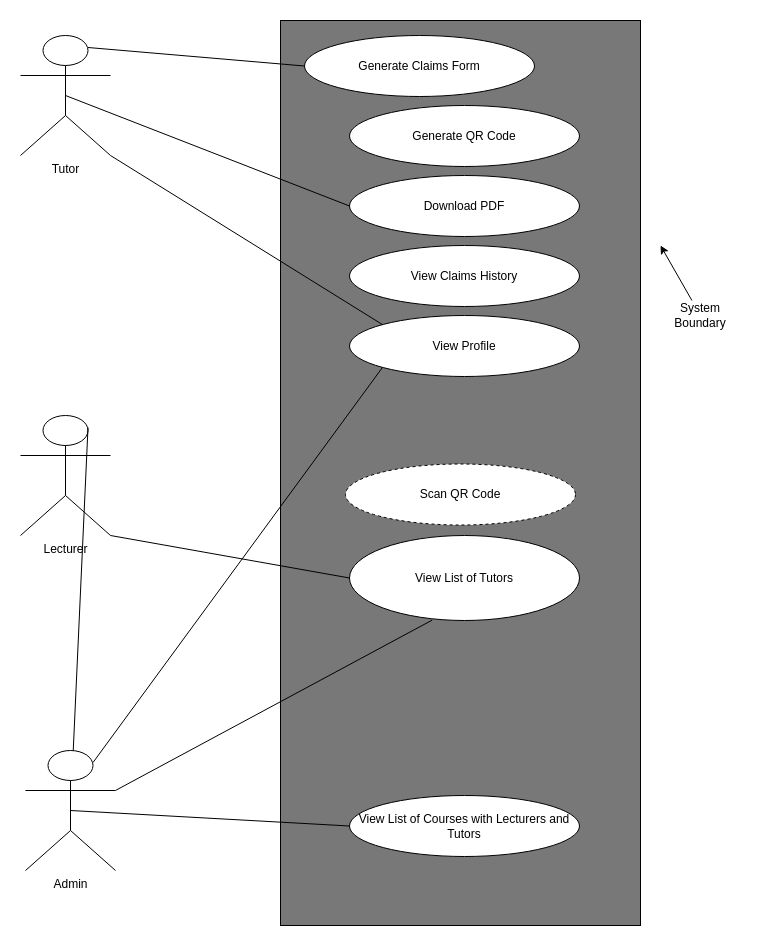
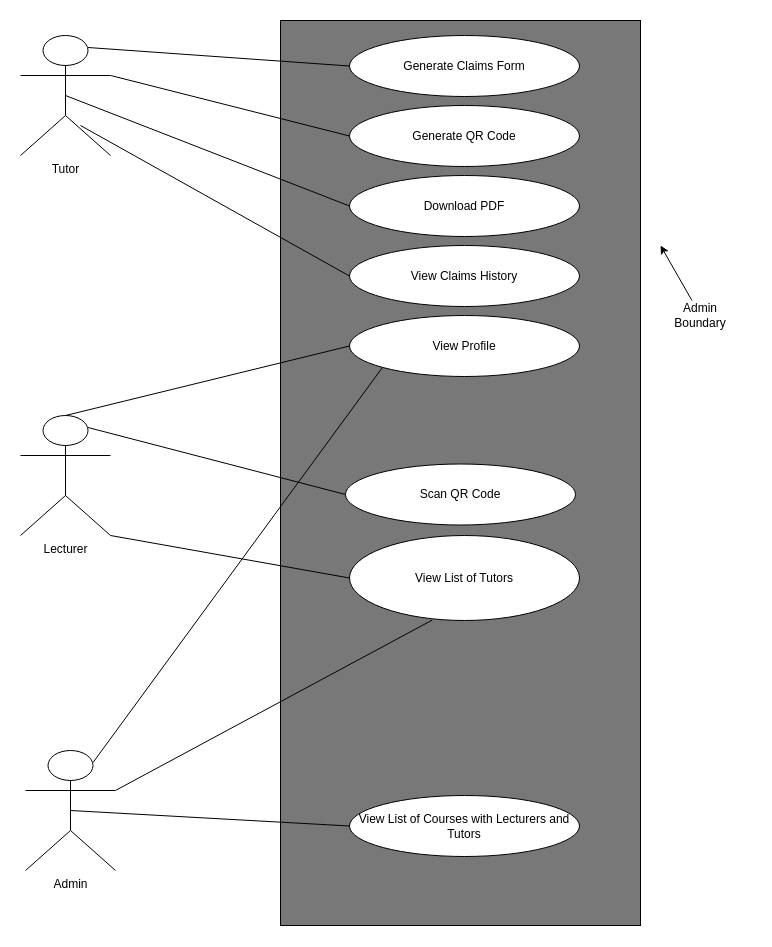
(420, 66) -> (465, 66)
none -> (197, 97)
none -> (181, 182)
(196, 208) -> none
(701, 316) -> (701, 316)
none -> (173, 389)
(461, 495) -> (461, 495)
(81, 589) -> (184, 452)
